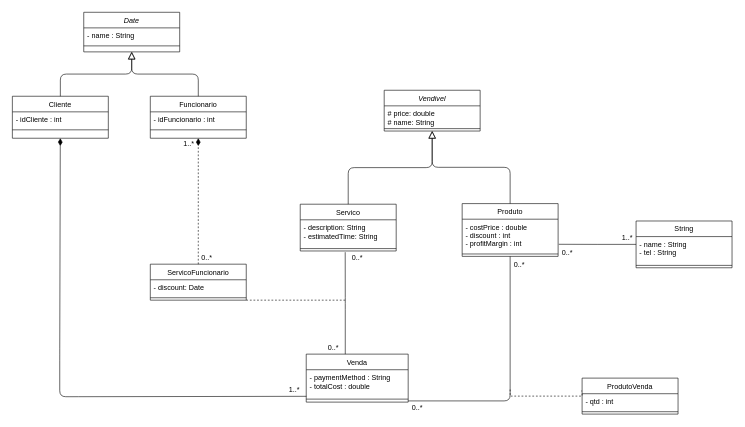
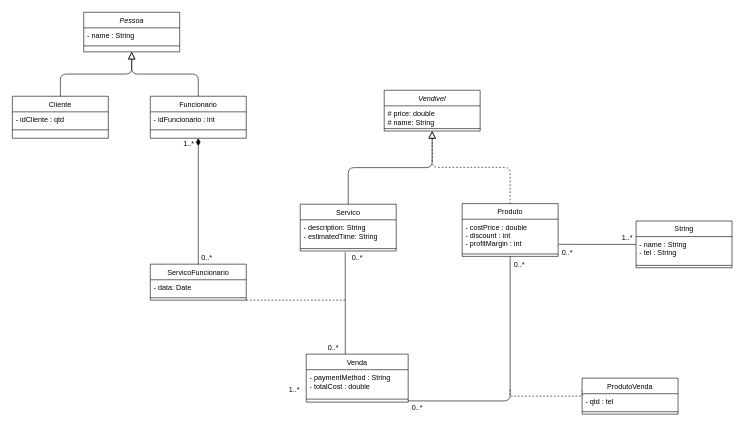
(131, 20) -> (131, 20)
(42, 120) -> (43, 120)
(487, 167) -> (487, 167)
(198, 205) -> (198, 205)
(182, 288) -> (175, 288)
(193, 397) -> none
(603, 402) -> (603, 402)
